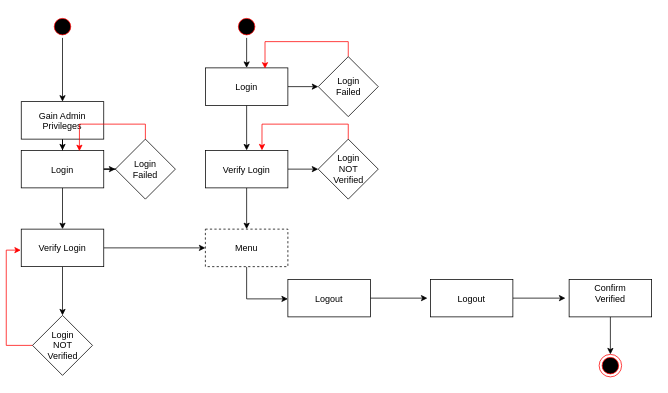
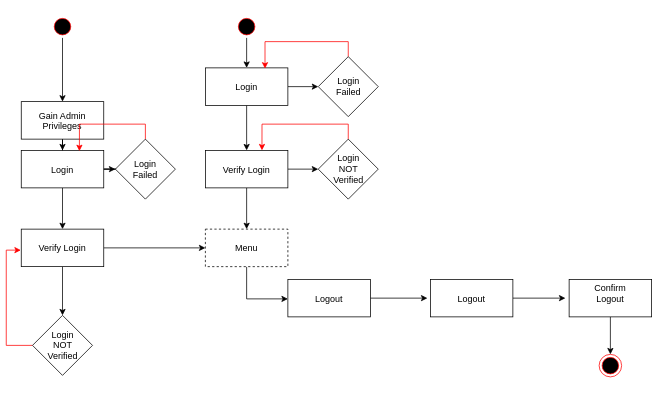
(610, 288) -> (610, 288)
